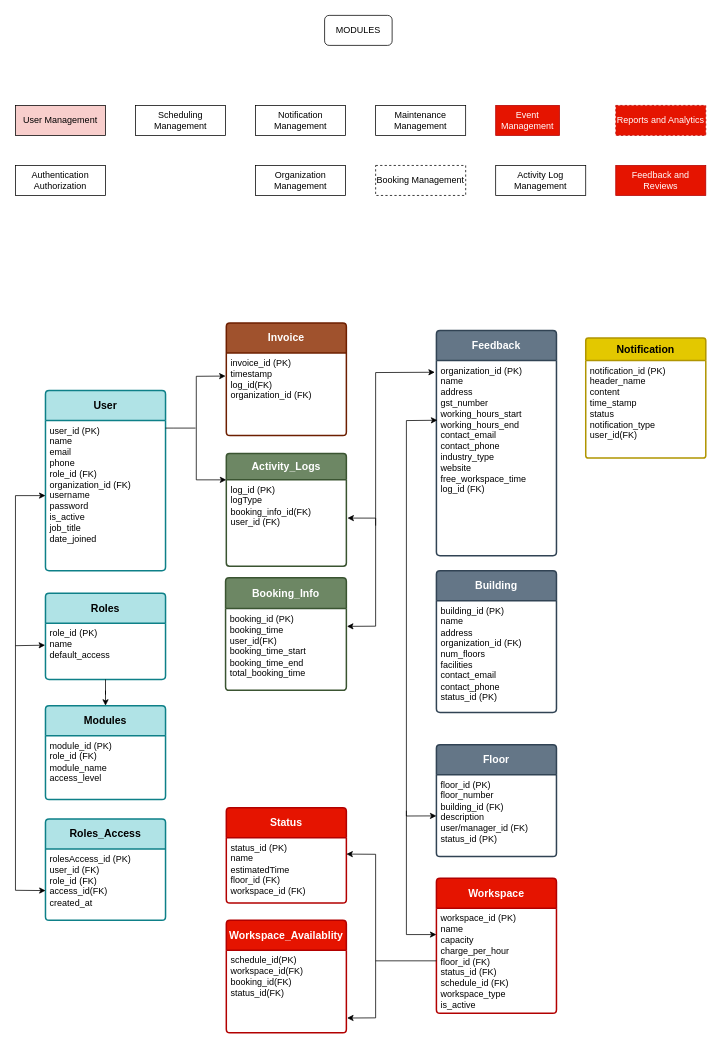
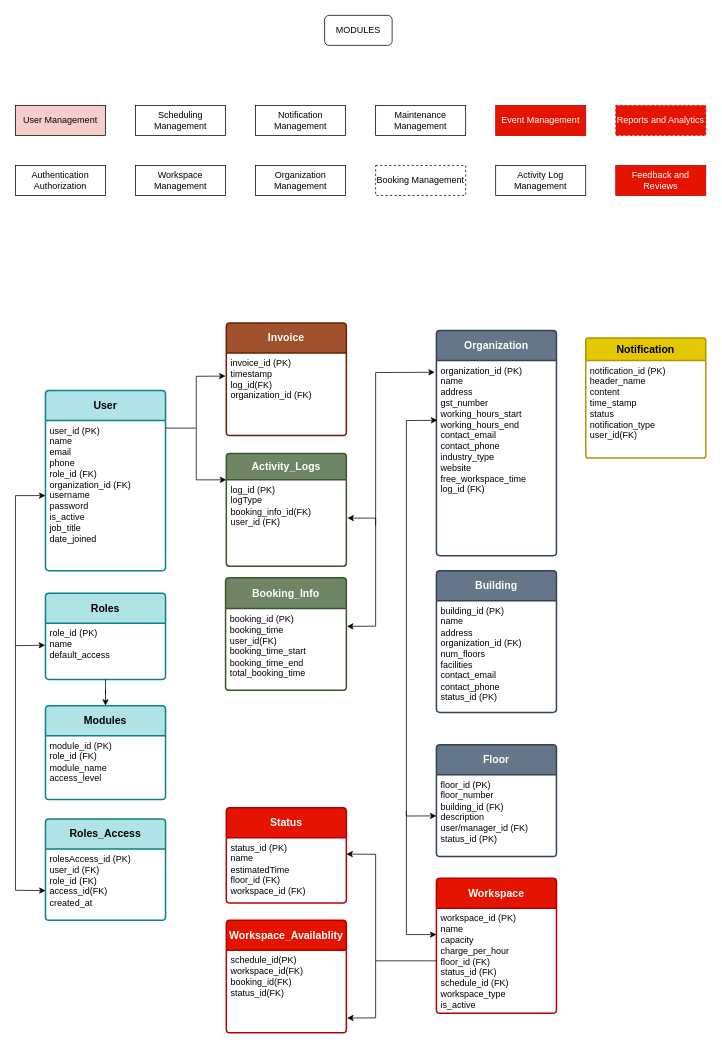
(527, 120) -> (540, 120)
none -> (180, 180)
(496, 345) -> (496, 345)
